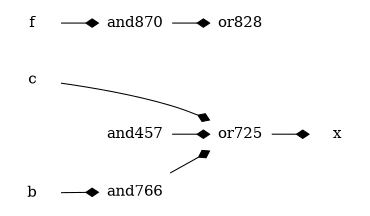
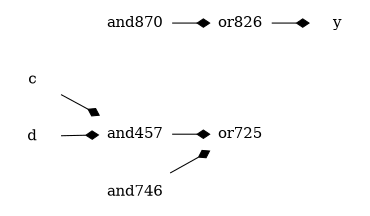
(33, 23) -> none
(241, 23) -> (241, 23)
none -> (338, 23)
(130, 95) -> (75, 102)
(338, 134) -> none
none -> (33, 136)
(135, 192) -> (135, 192)
(33, 193) -> none
